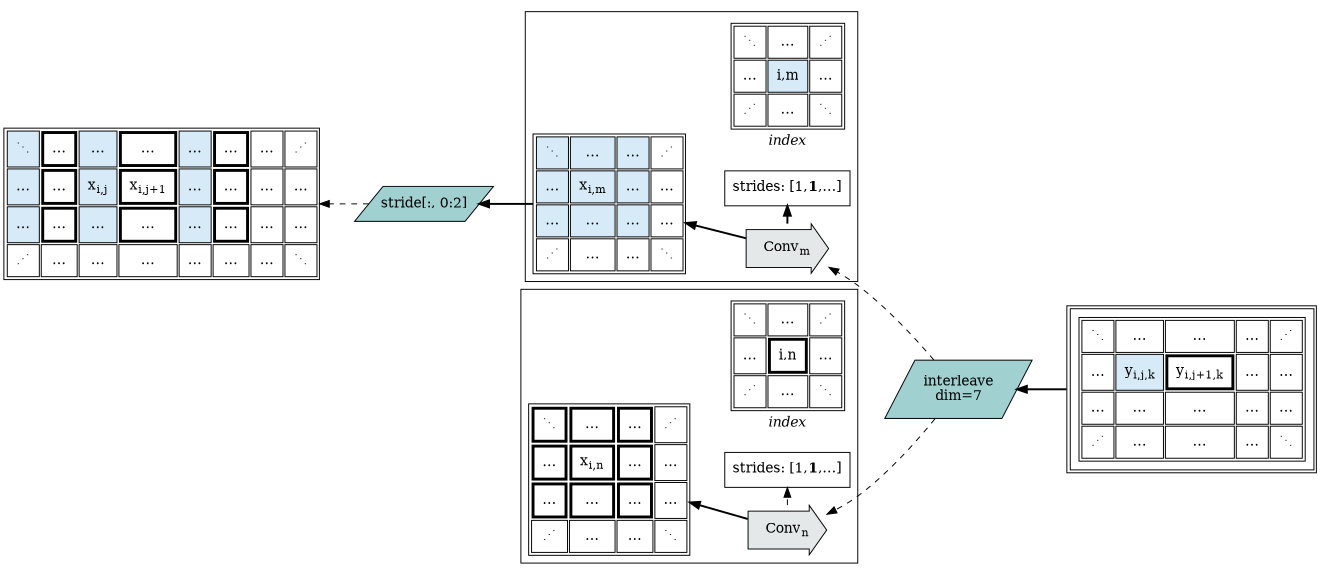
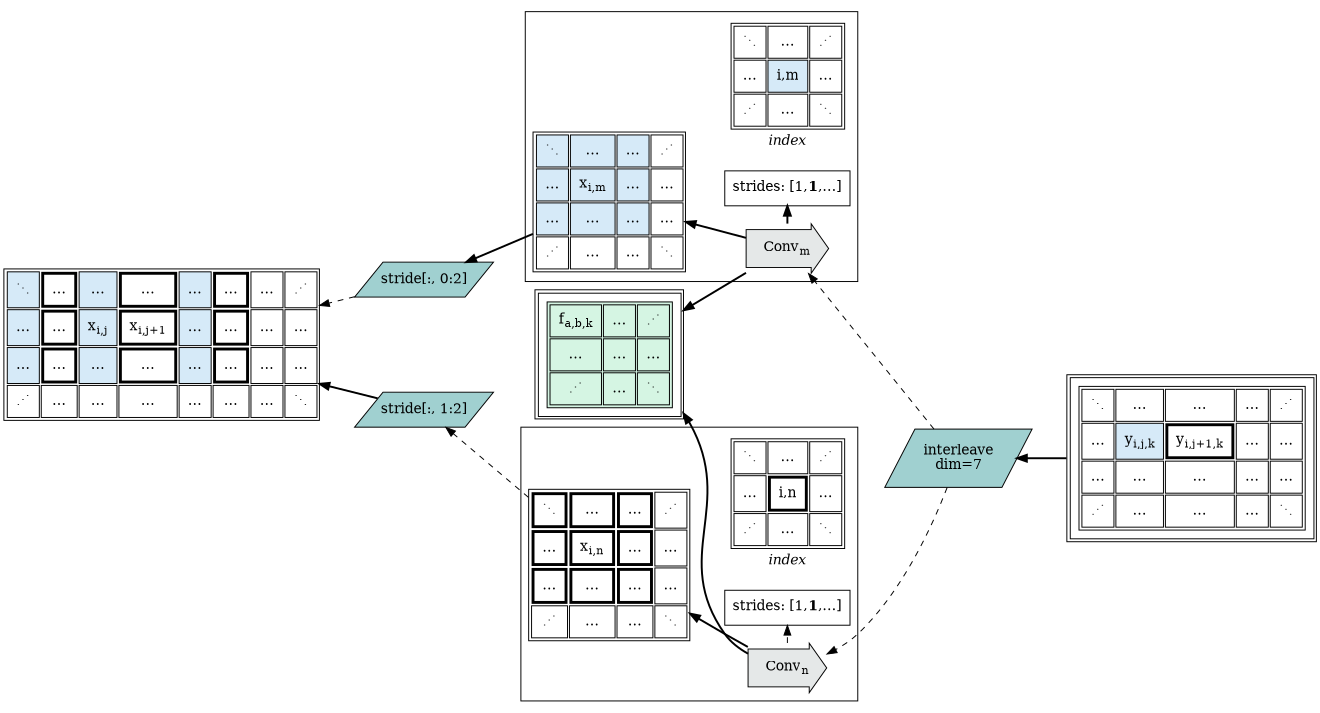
none -> (609, 354)
none -> (424, 410)
